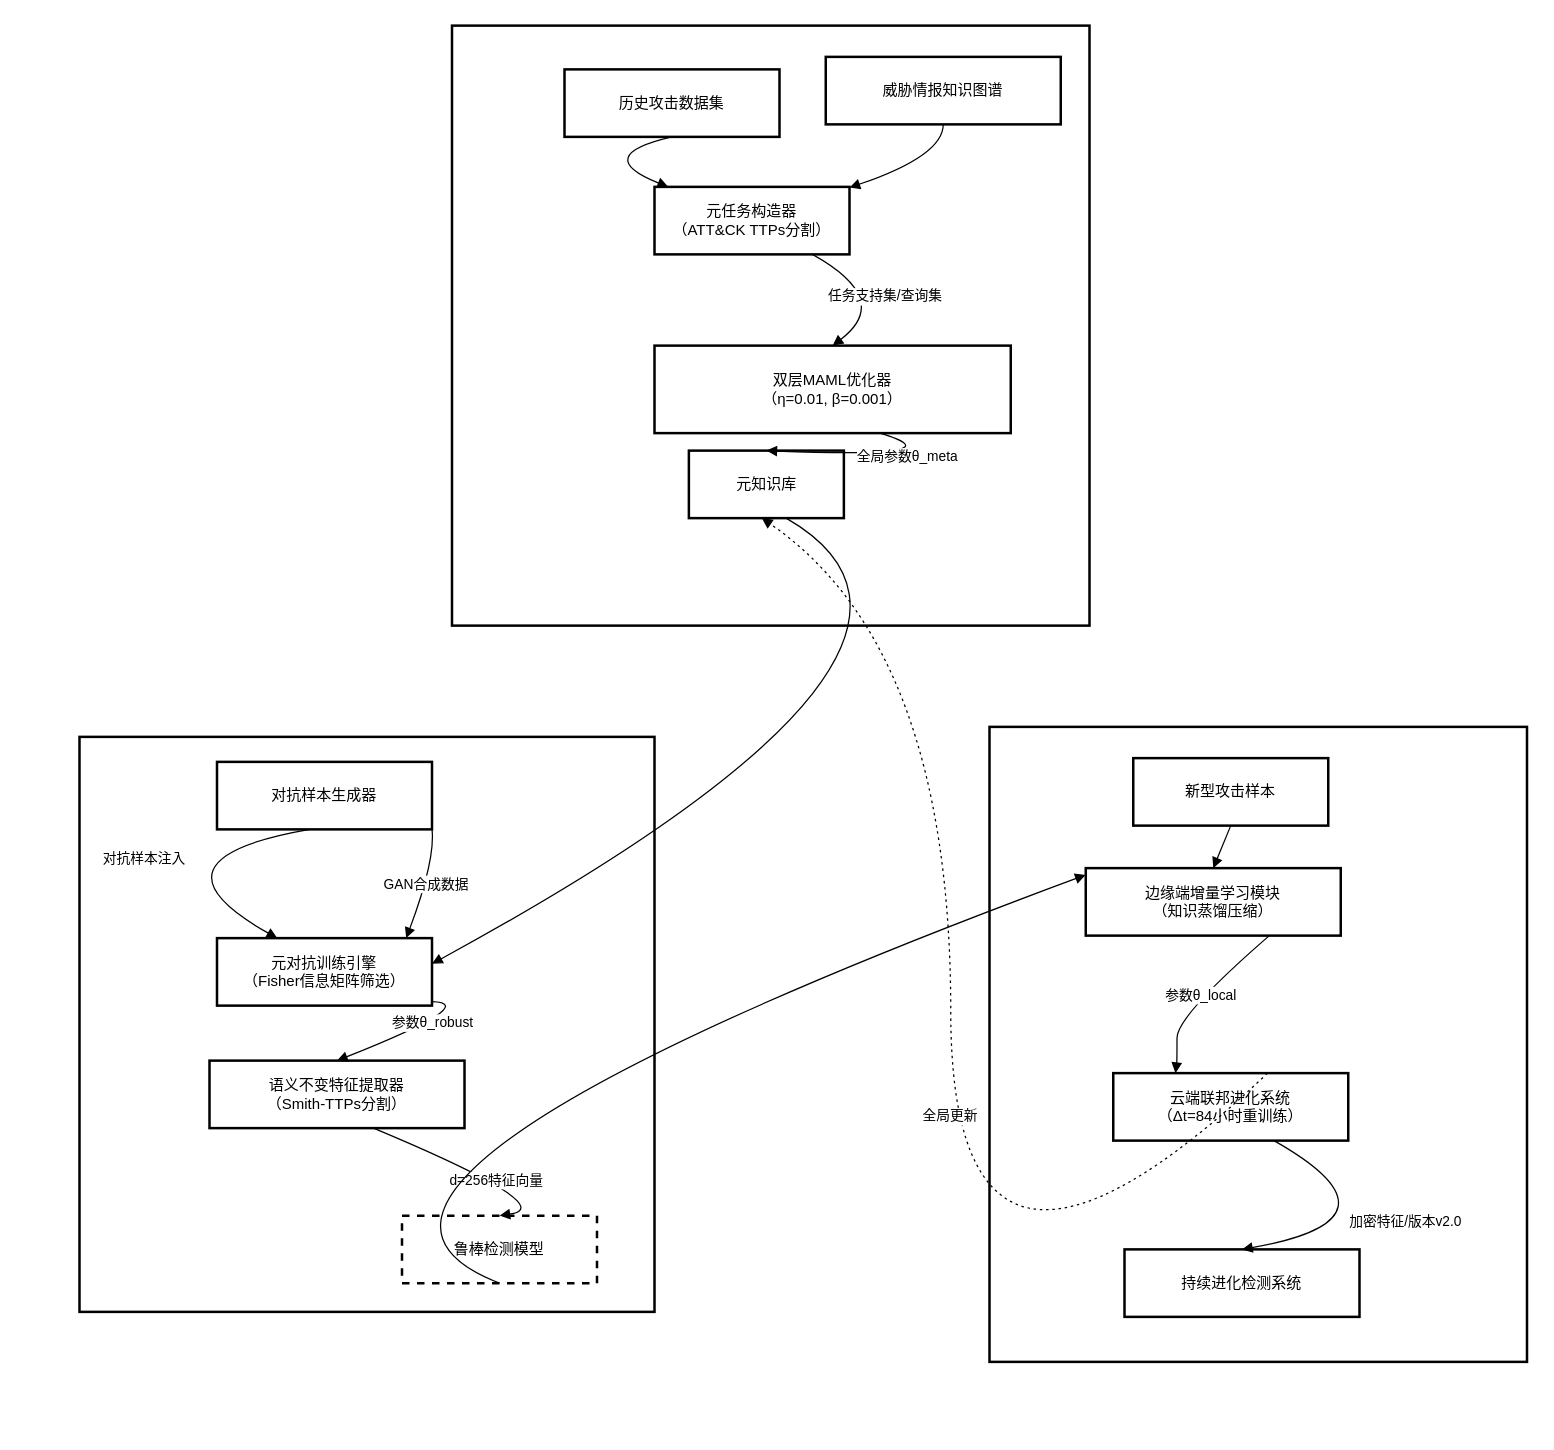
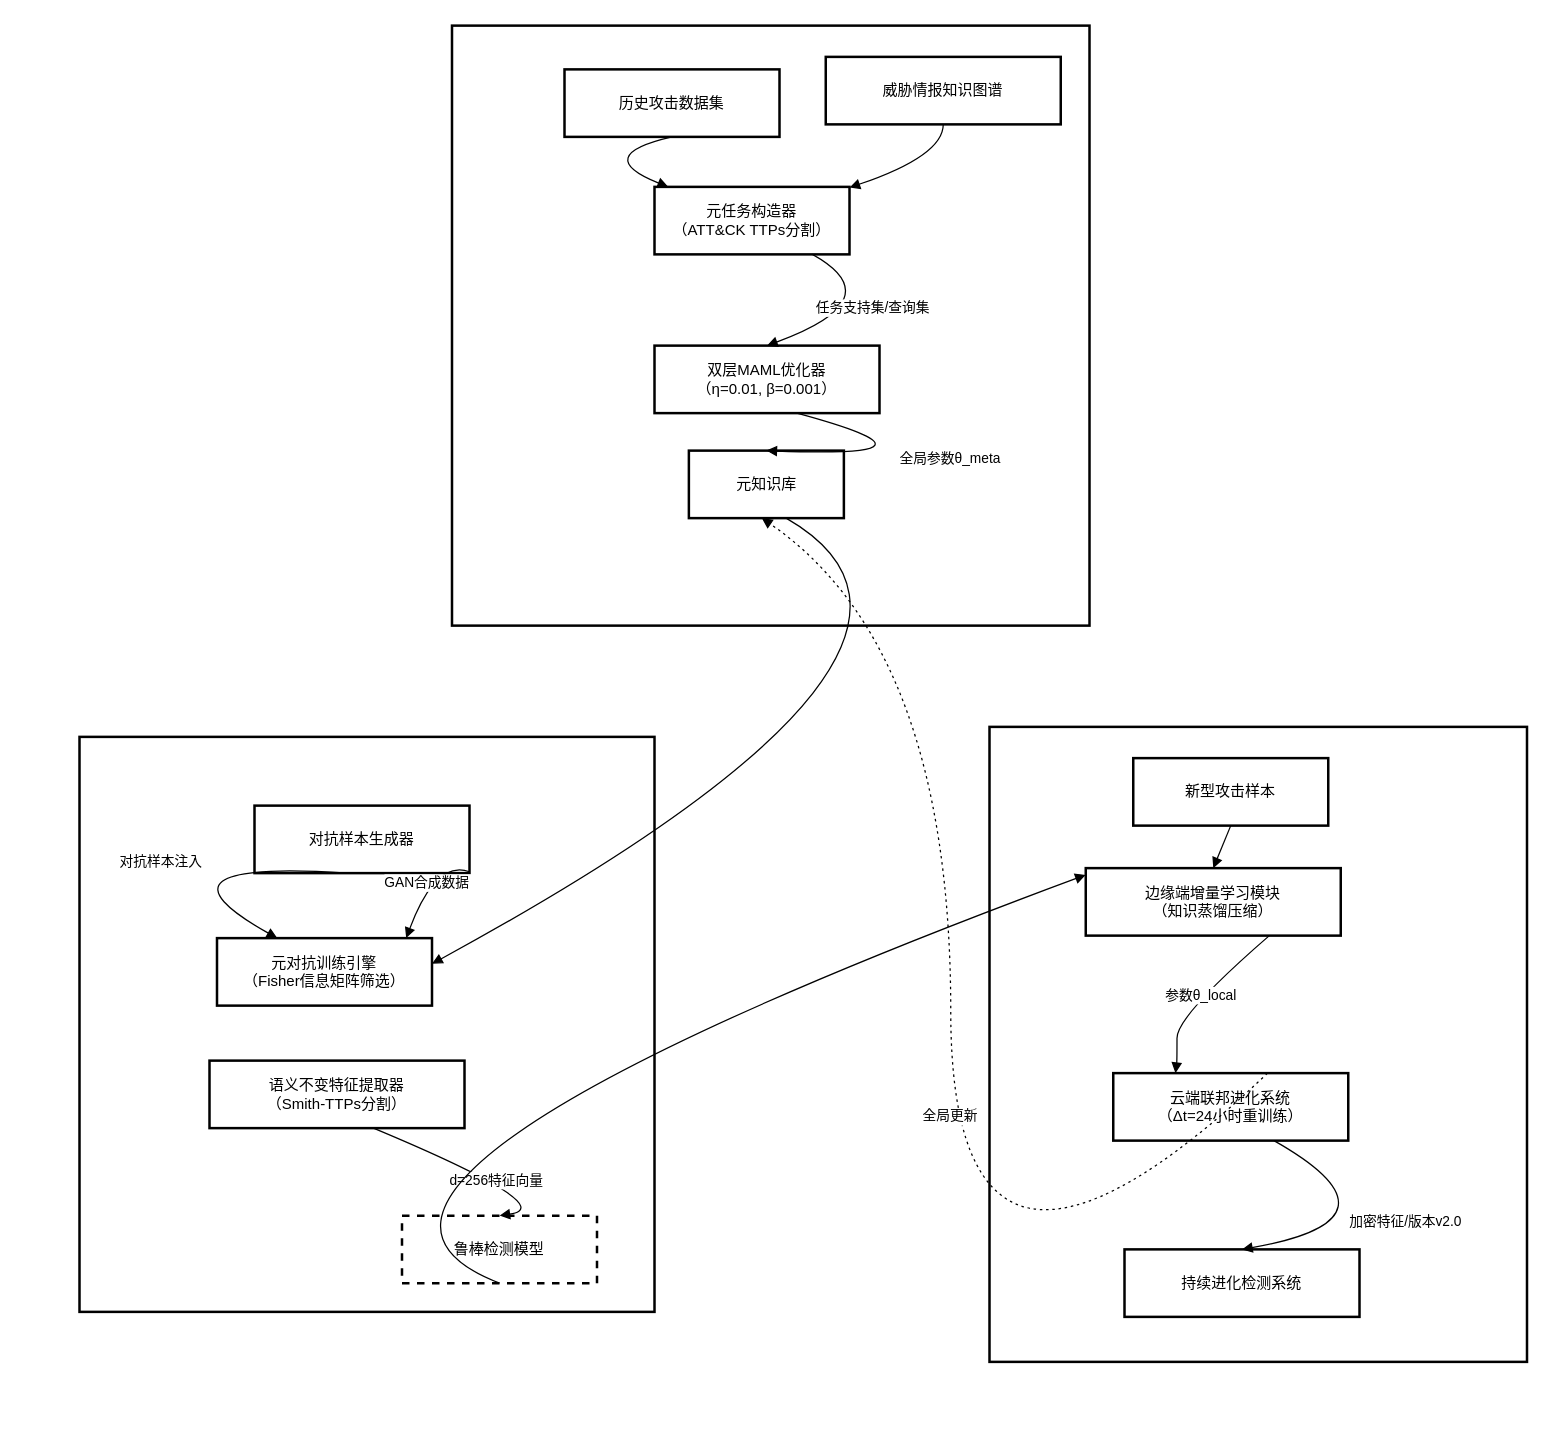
(833, 389) -> (767, 379)
(324, 796) -> (362, 839)
(387, 1040) -> none
(1231, 1107) -> (1231, 1107)
